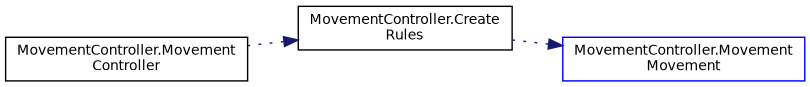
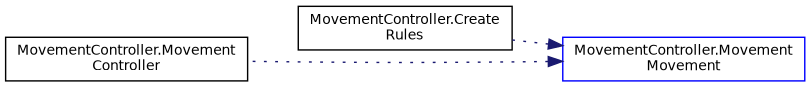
(266, 44) -> (398, 62)
